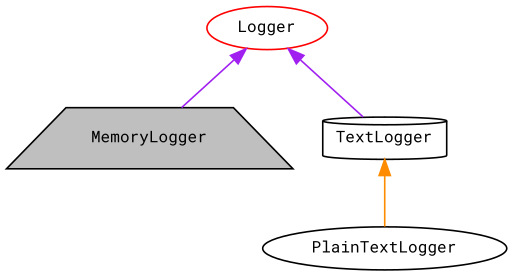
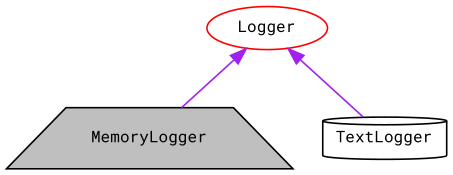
(385, 248) -> none
